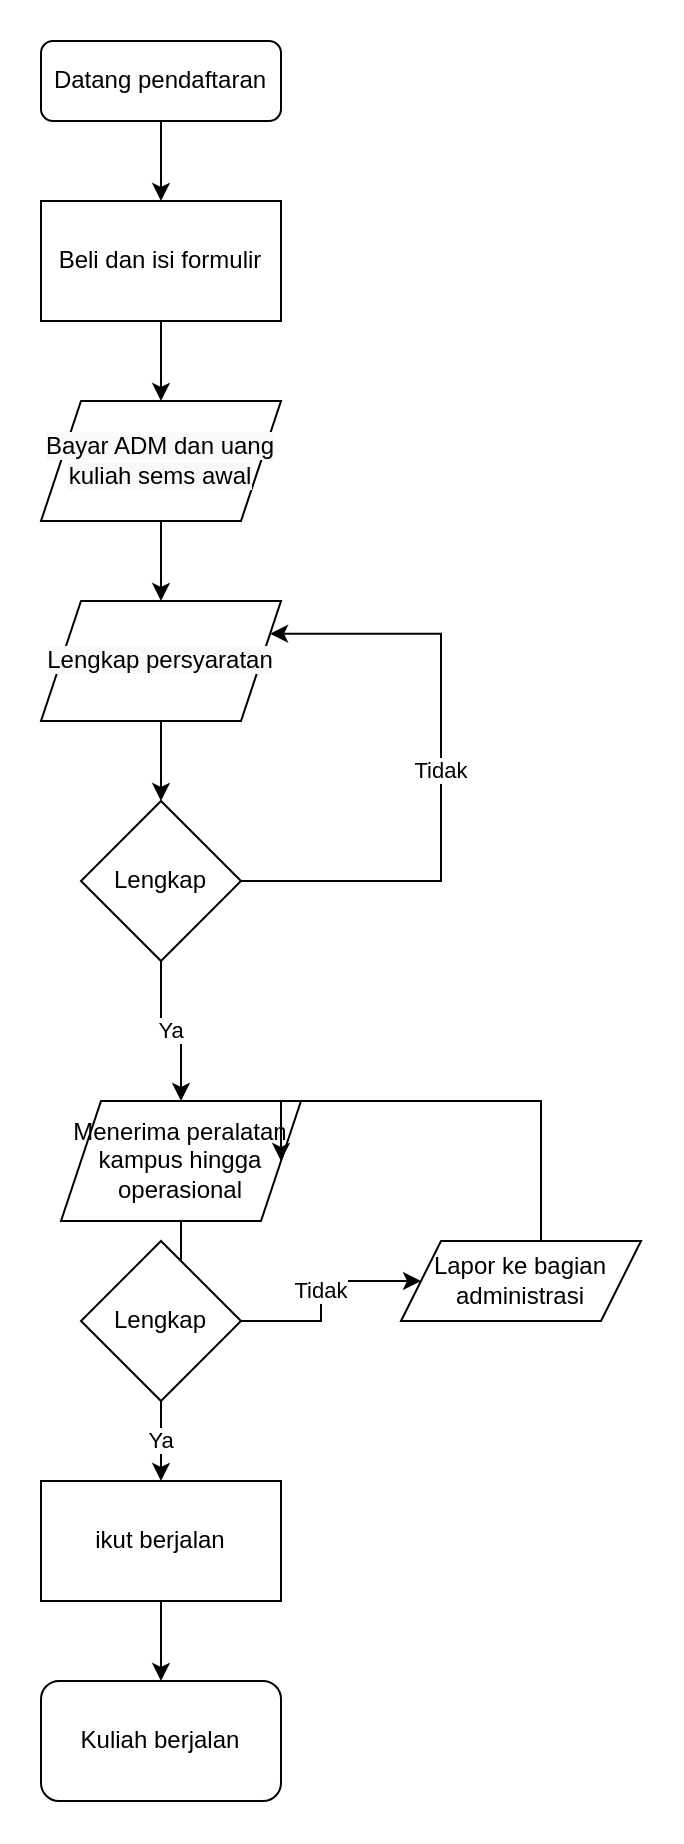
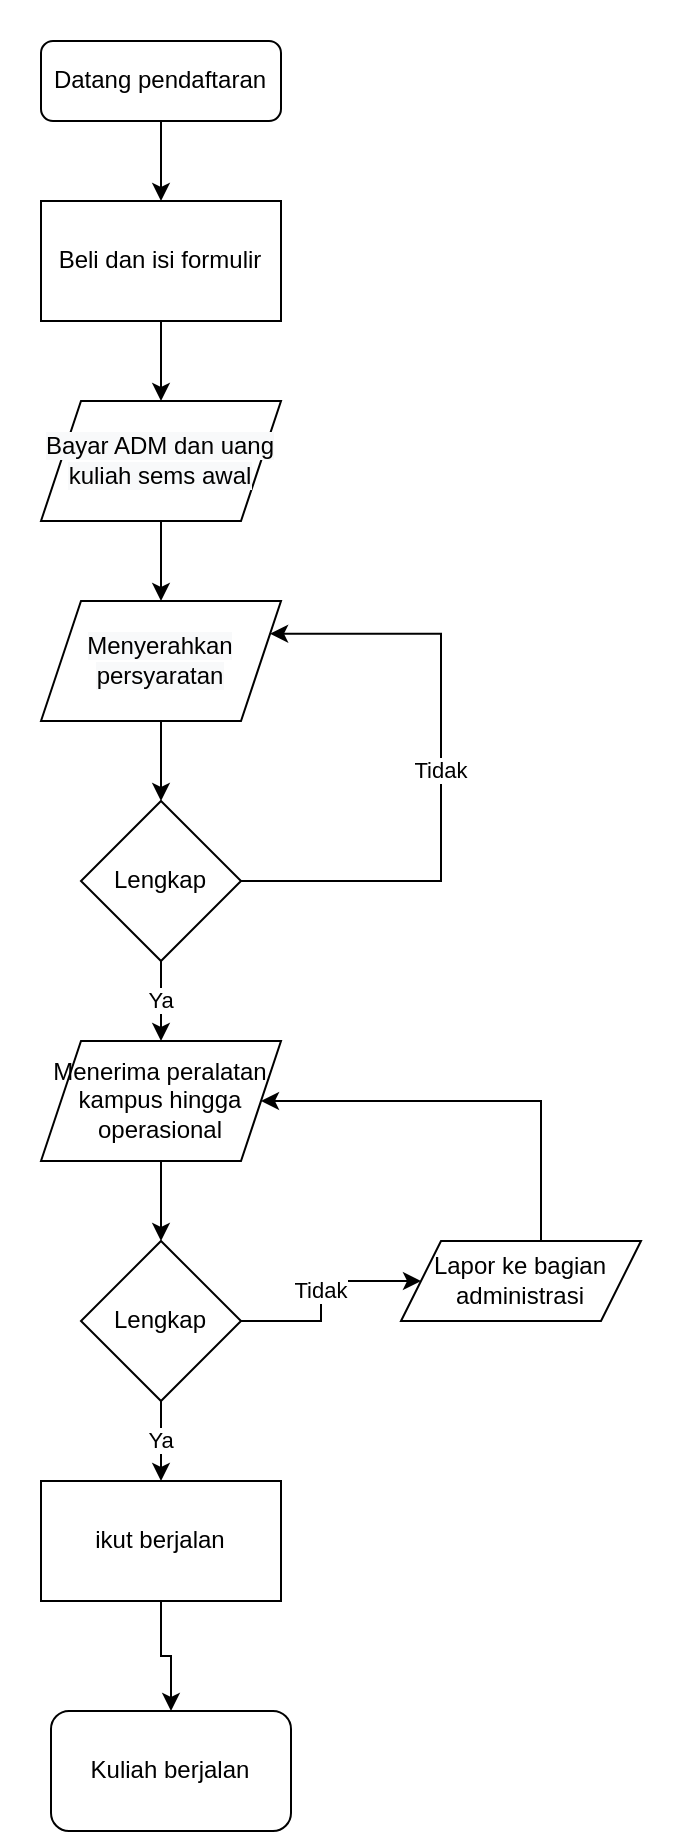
(161, 661) -> (161, 661)
(181, 1161) -> (161, 1101)
(161, 1741) -> (171, 1771)
